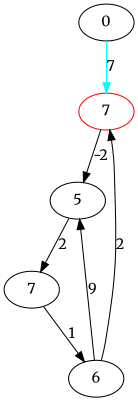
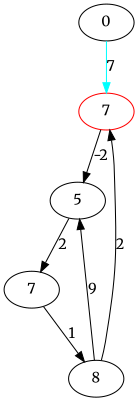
(96, 379) -> (96, 379)
